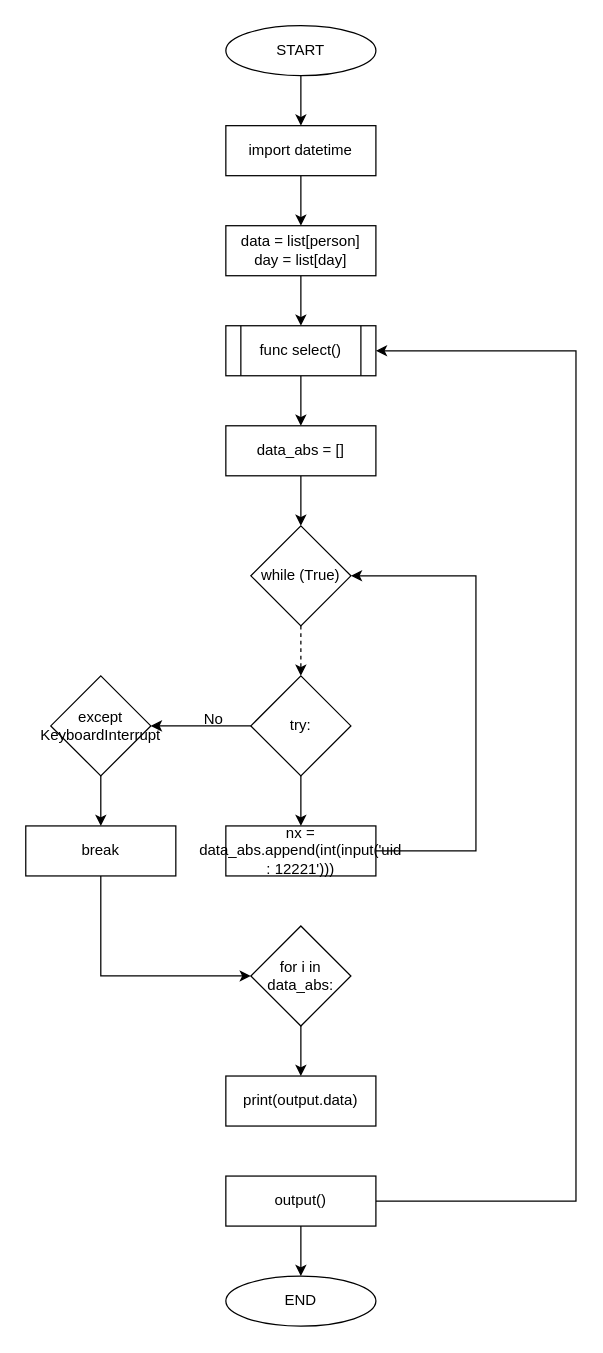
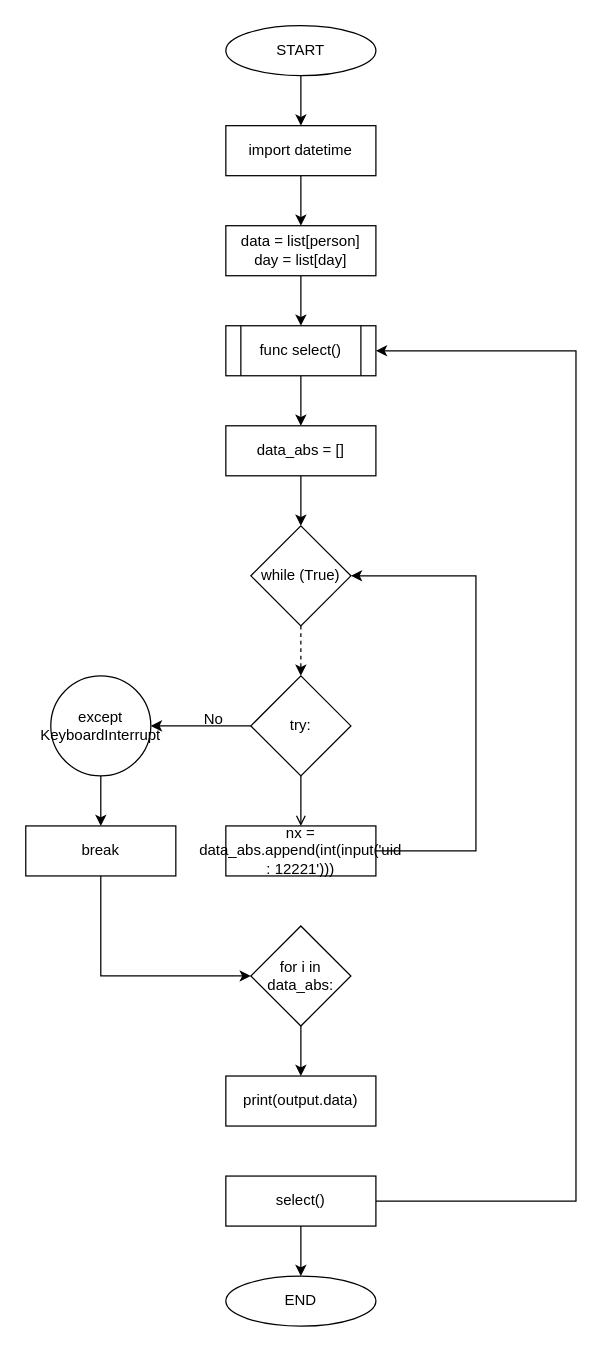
(101, 726) -> (101, 726)
(301, 816) -> (301, 818)
(301, 1201) -> (301, 1201)
